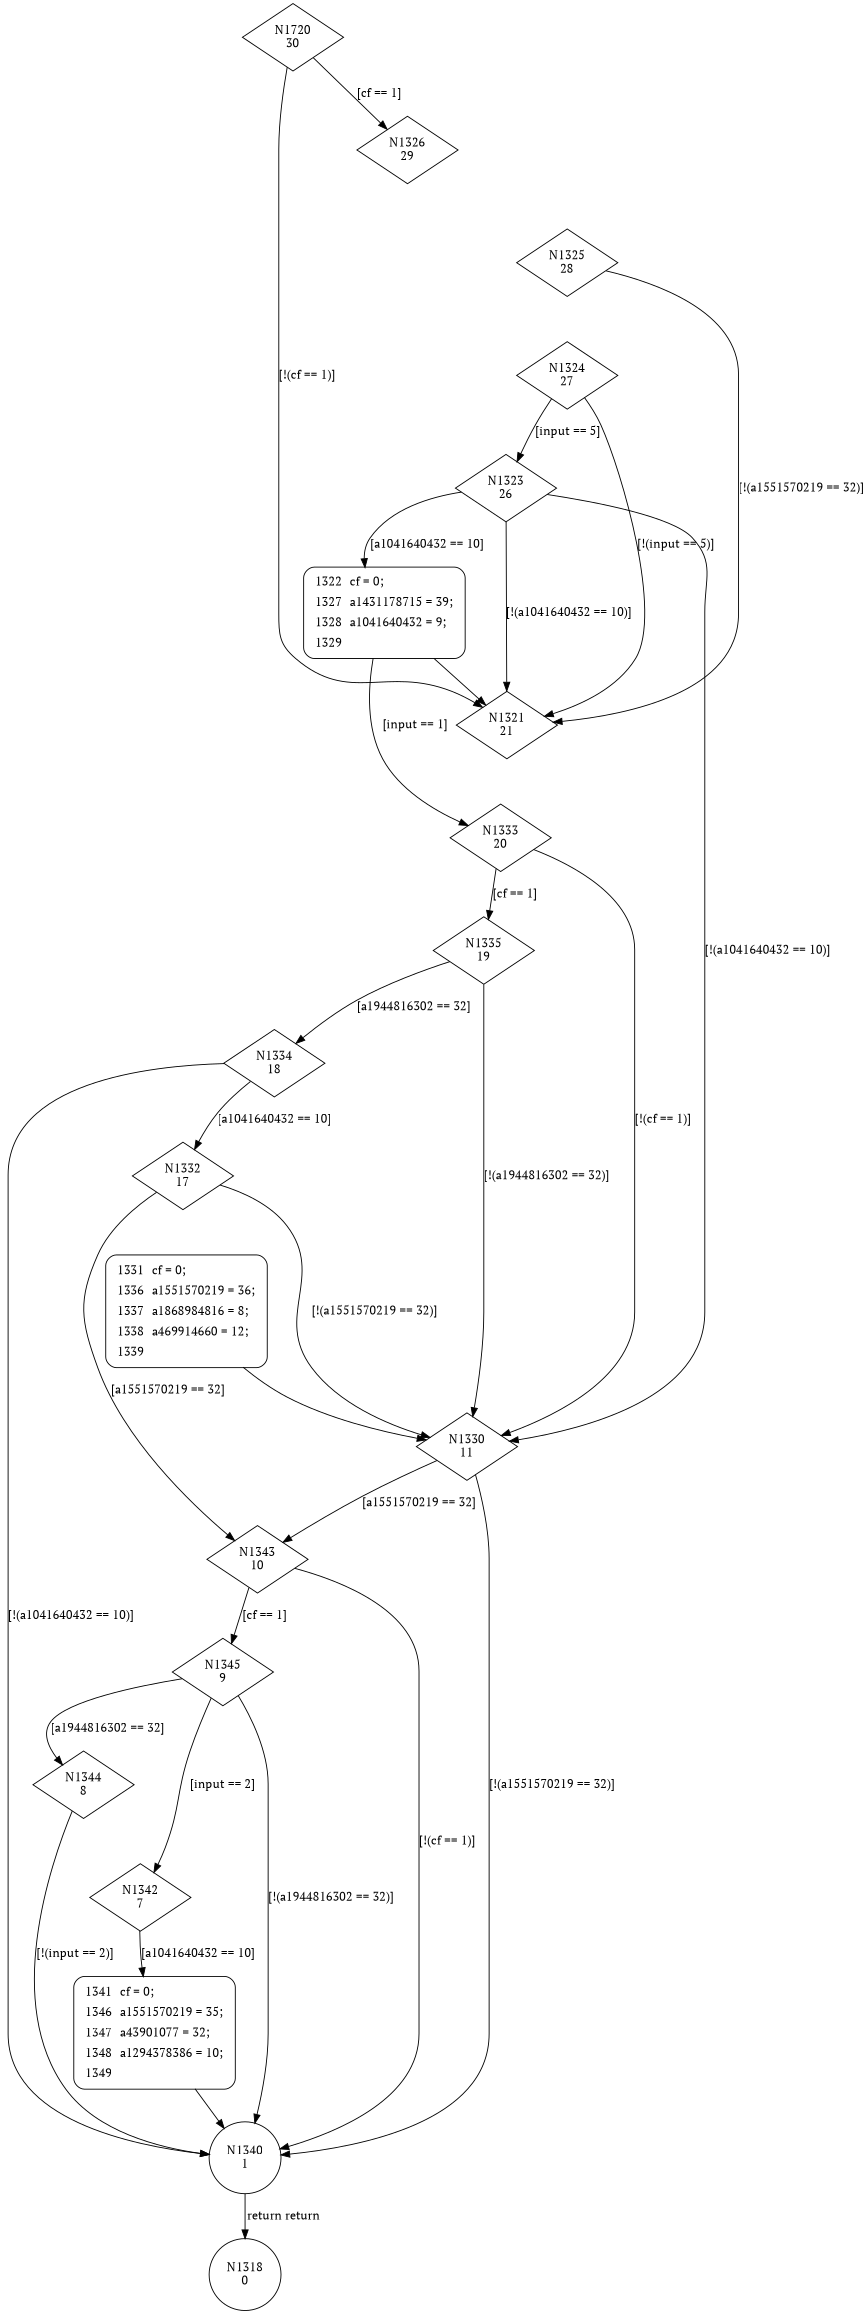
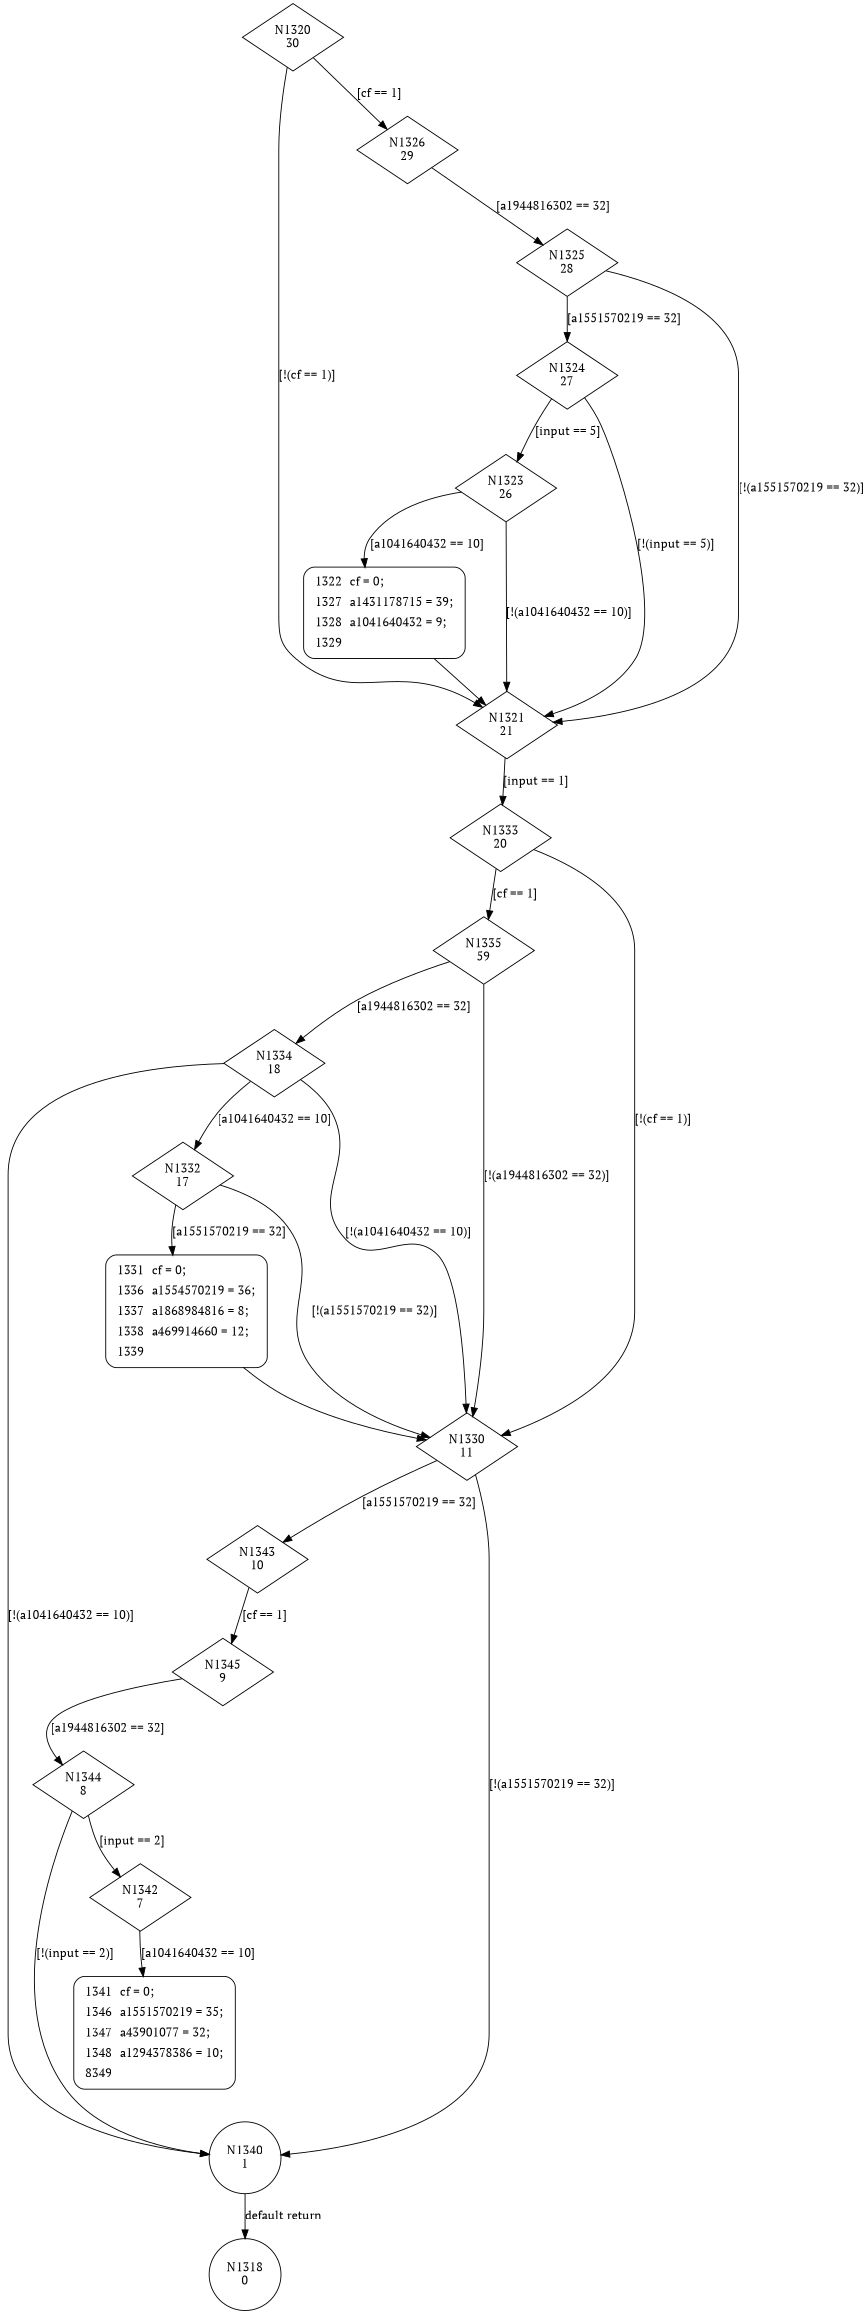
(293, 37) -> (293, 37)
none -> (484, 204)
none -> (567, 315)
(382, 758) -> (504, 777)
(484, 951) -> (484, 951)
(705, 969) -> (379, 1250)
(204, 1291) -> (204, 1291)
(100, 1372) -> (172, 1226)
(182, 1780) -> (98, 1844)
(419, 1858) -> none
(268, 1903) -> none
(99, 2074) -> (99, 2074)
(207, 2105) -> none
(284, 2216) -> (284, 2216)
